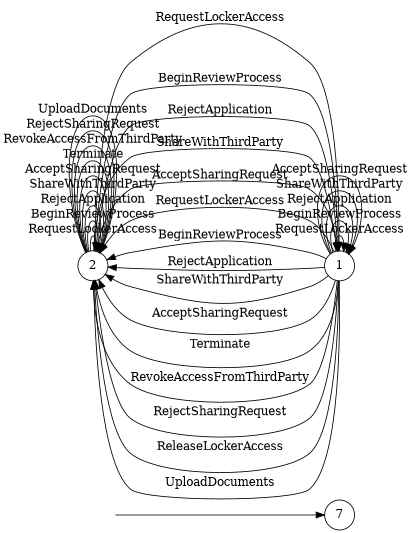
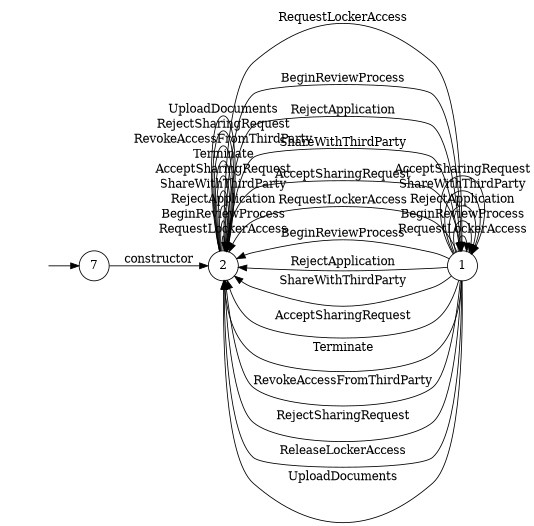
none -> (154, 266)
